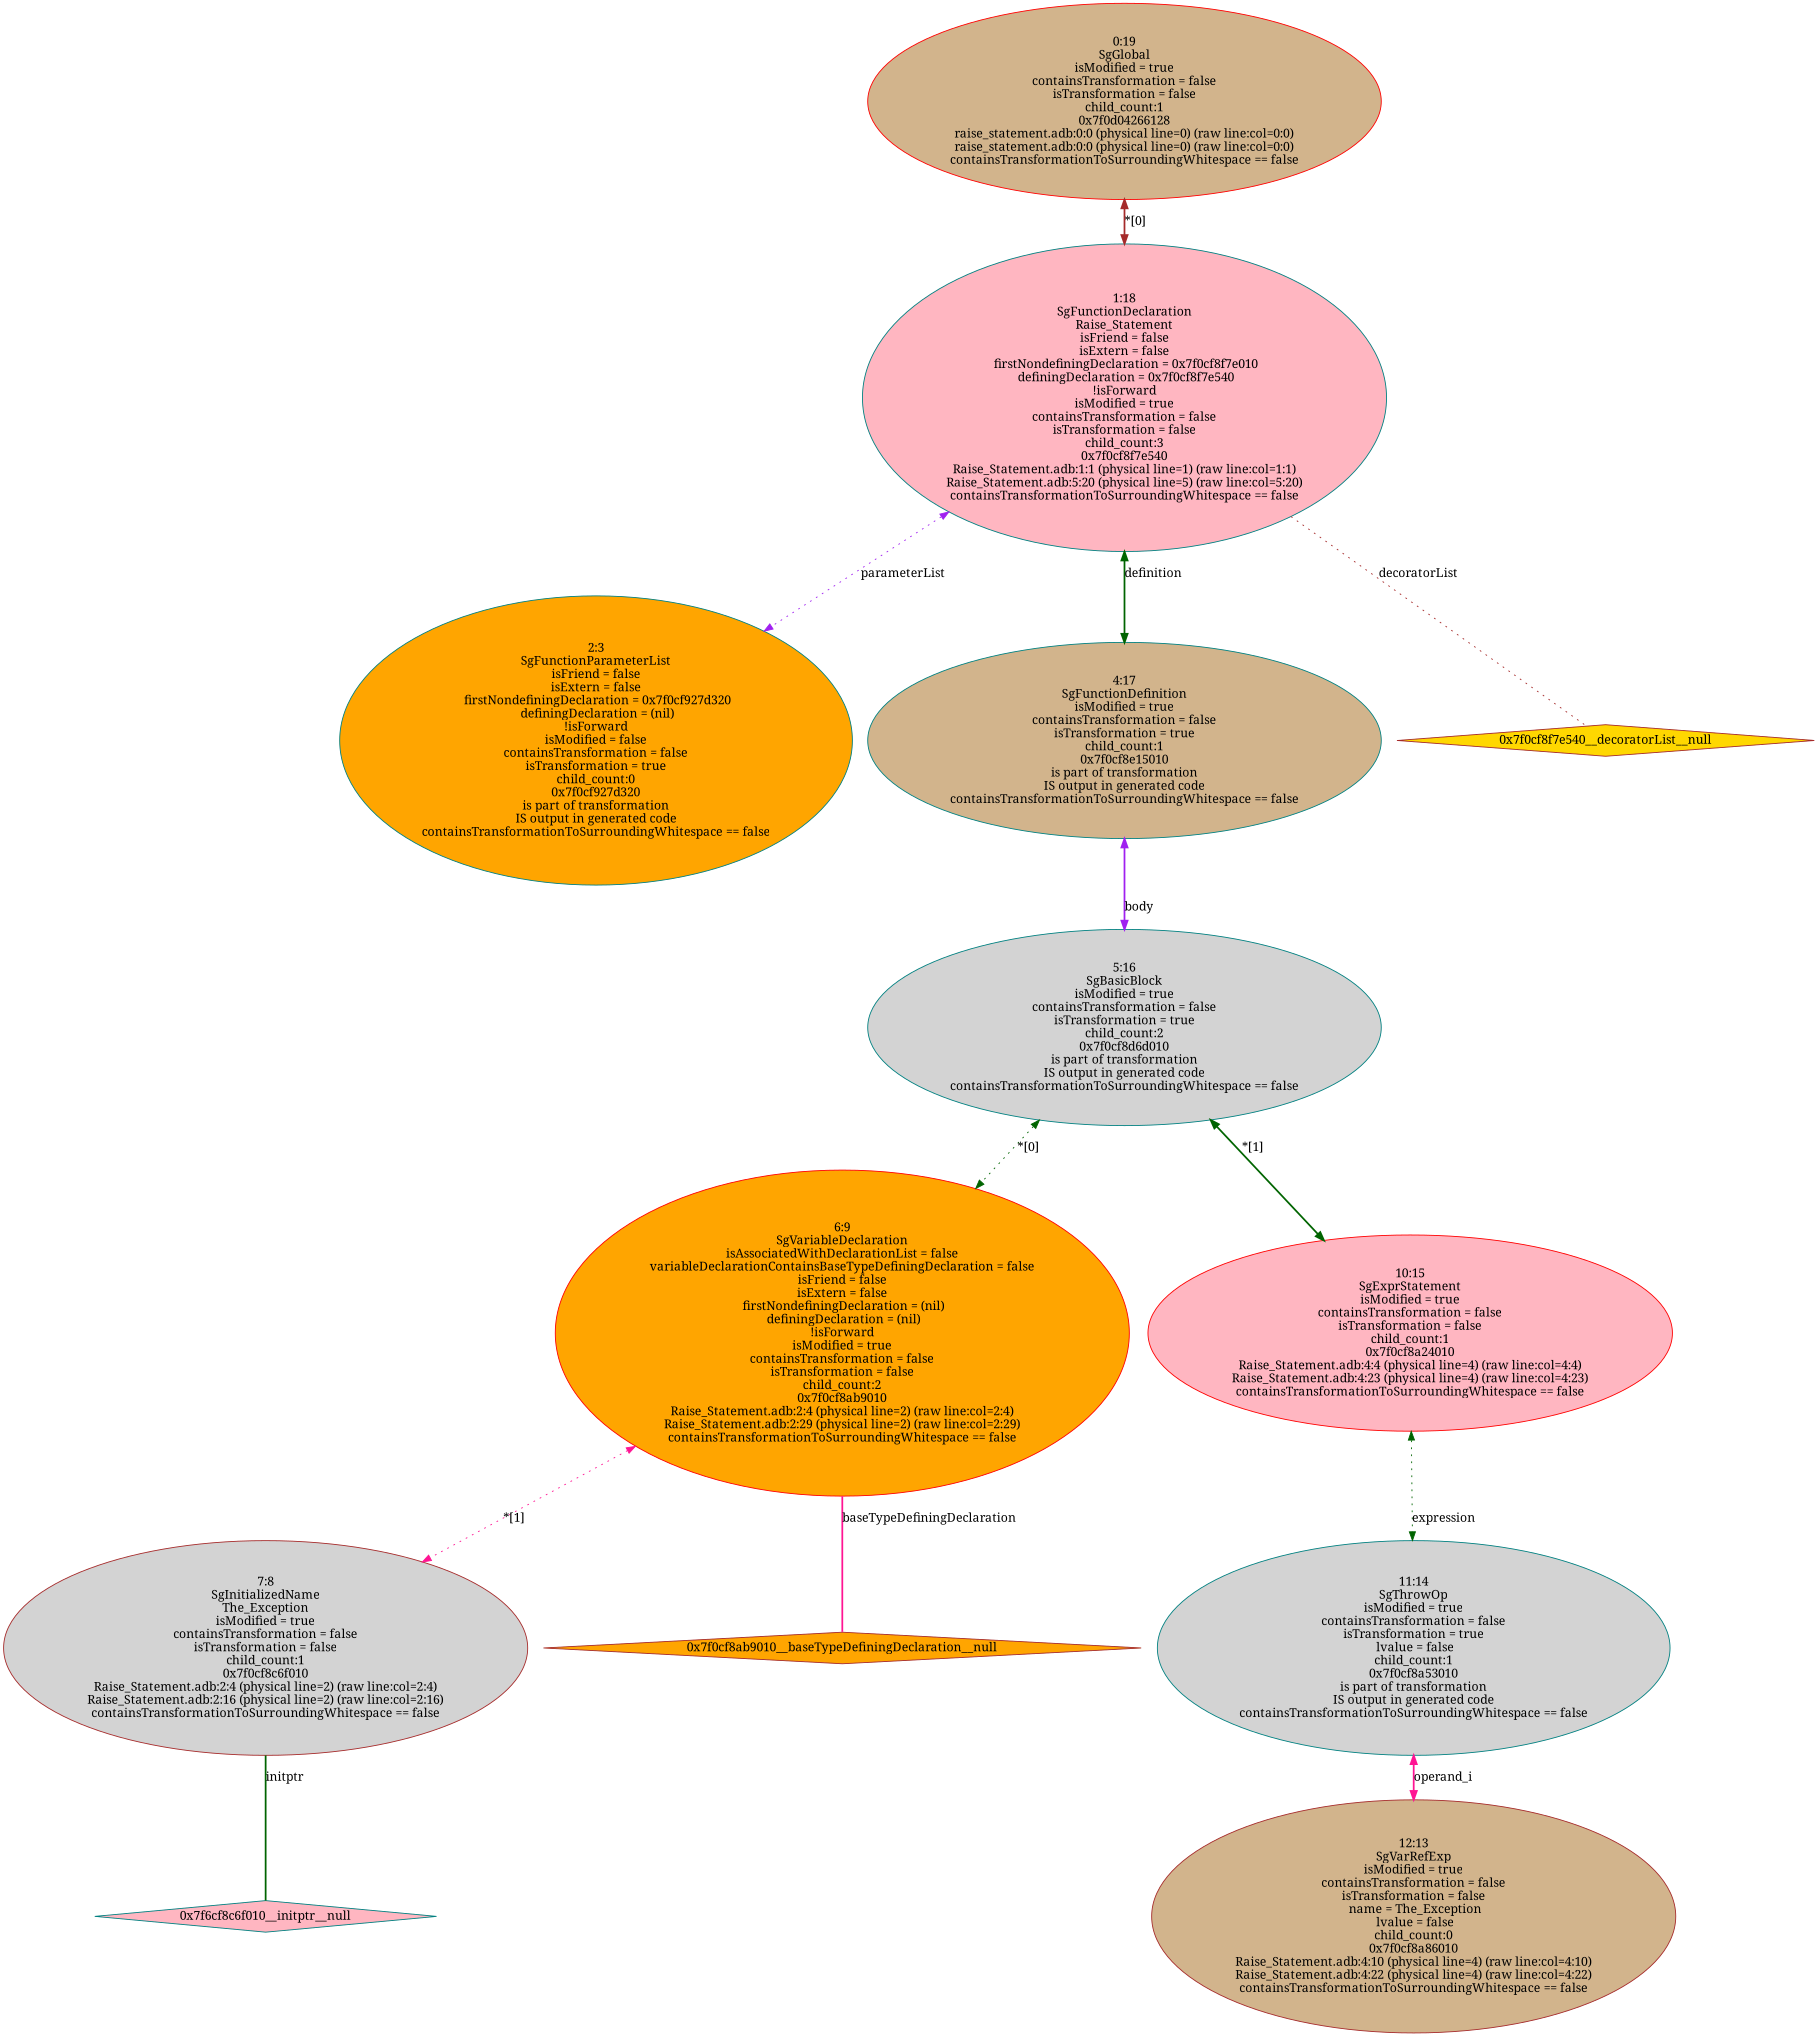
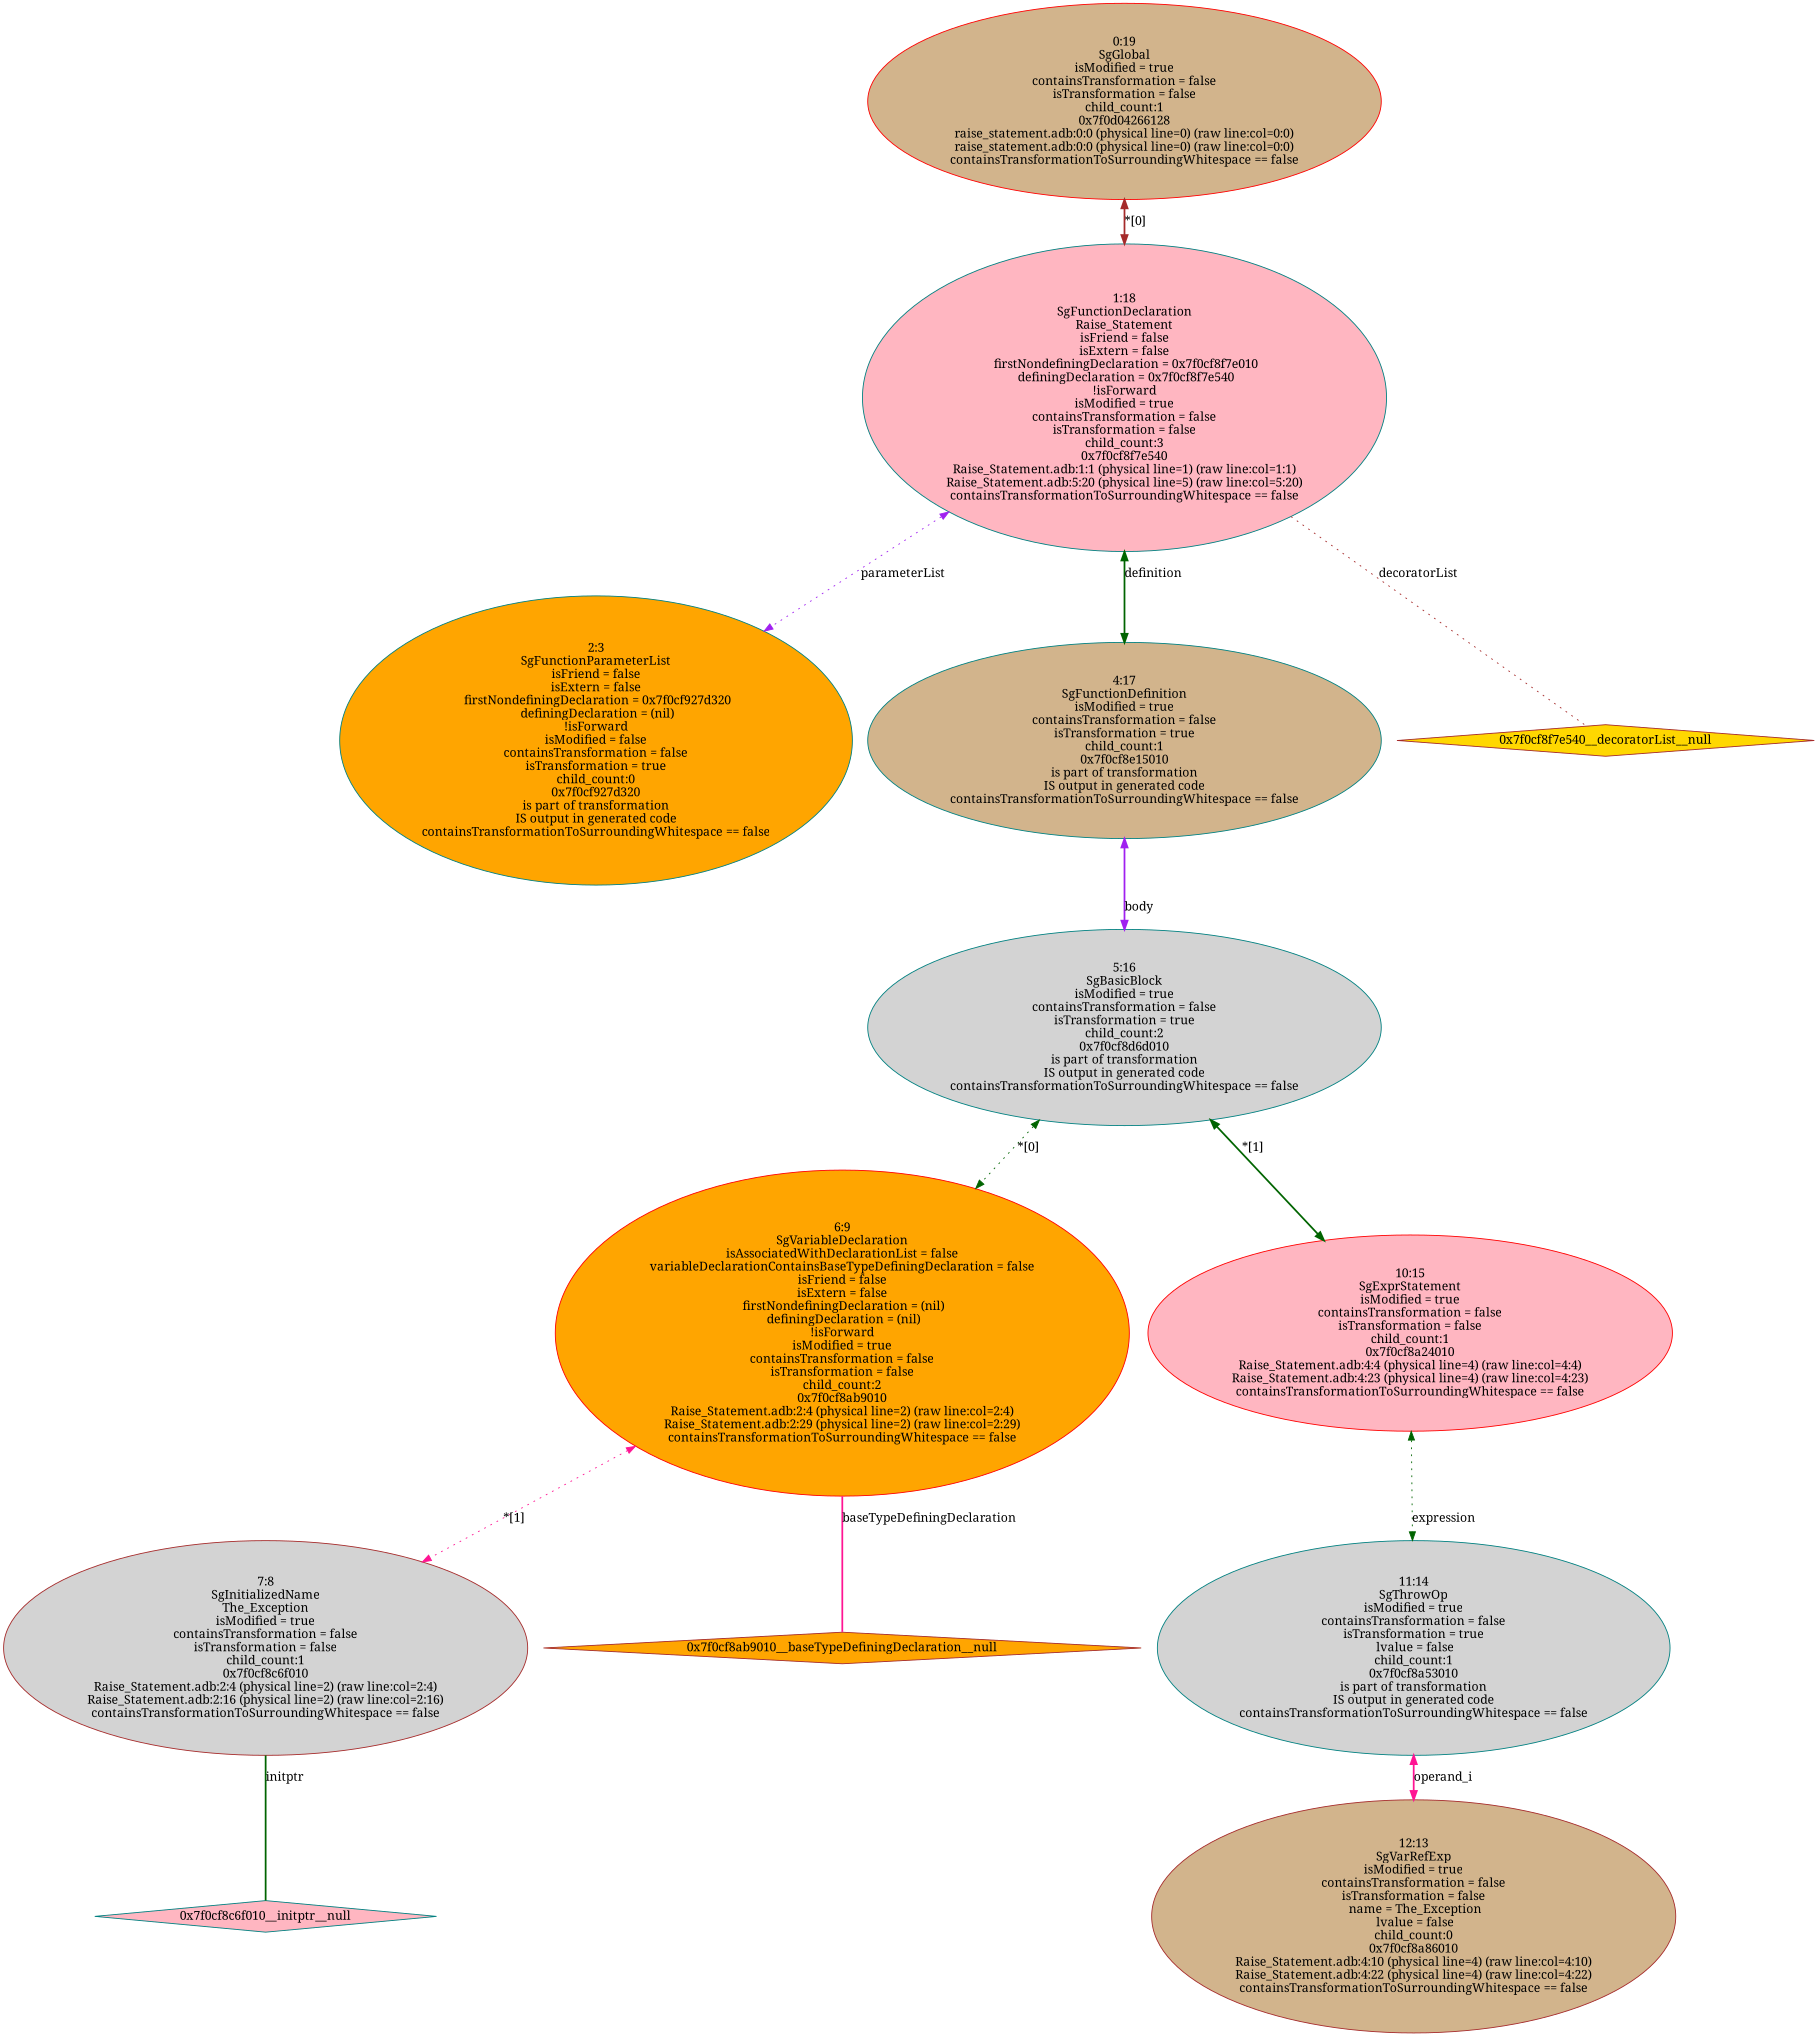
(266, 1916) -> (266, 1916)
